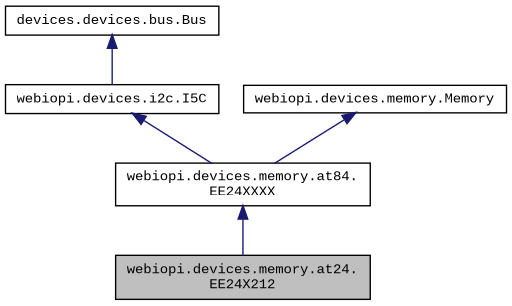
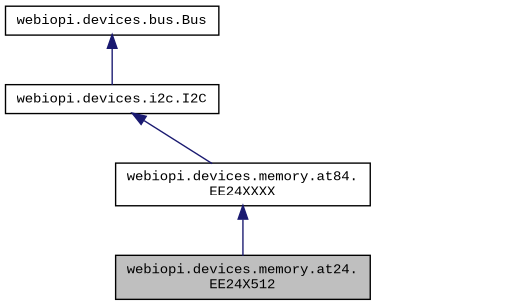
(112, 21) -> (112, 21)
(112, 99) -> (112, 99)
(375, 99) -> none
(243, 277) -> (243, 277)
